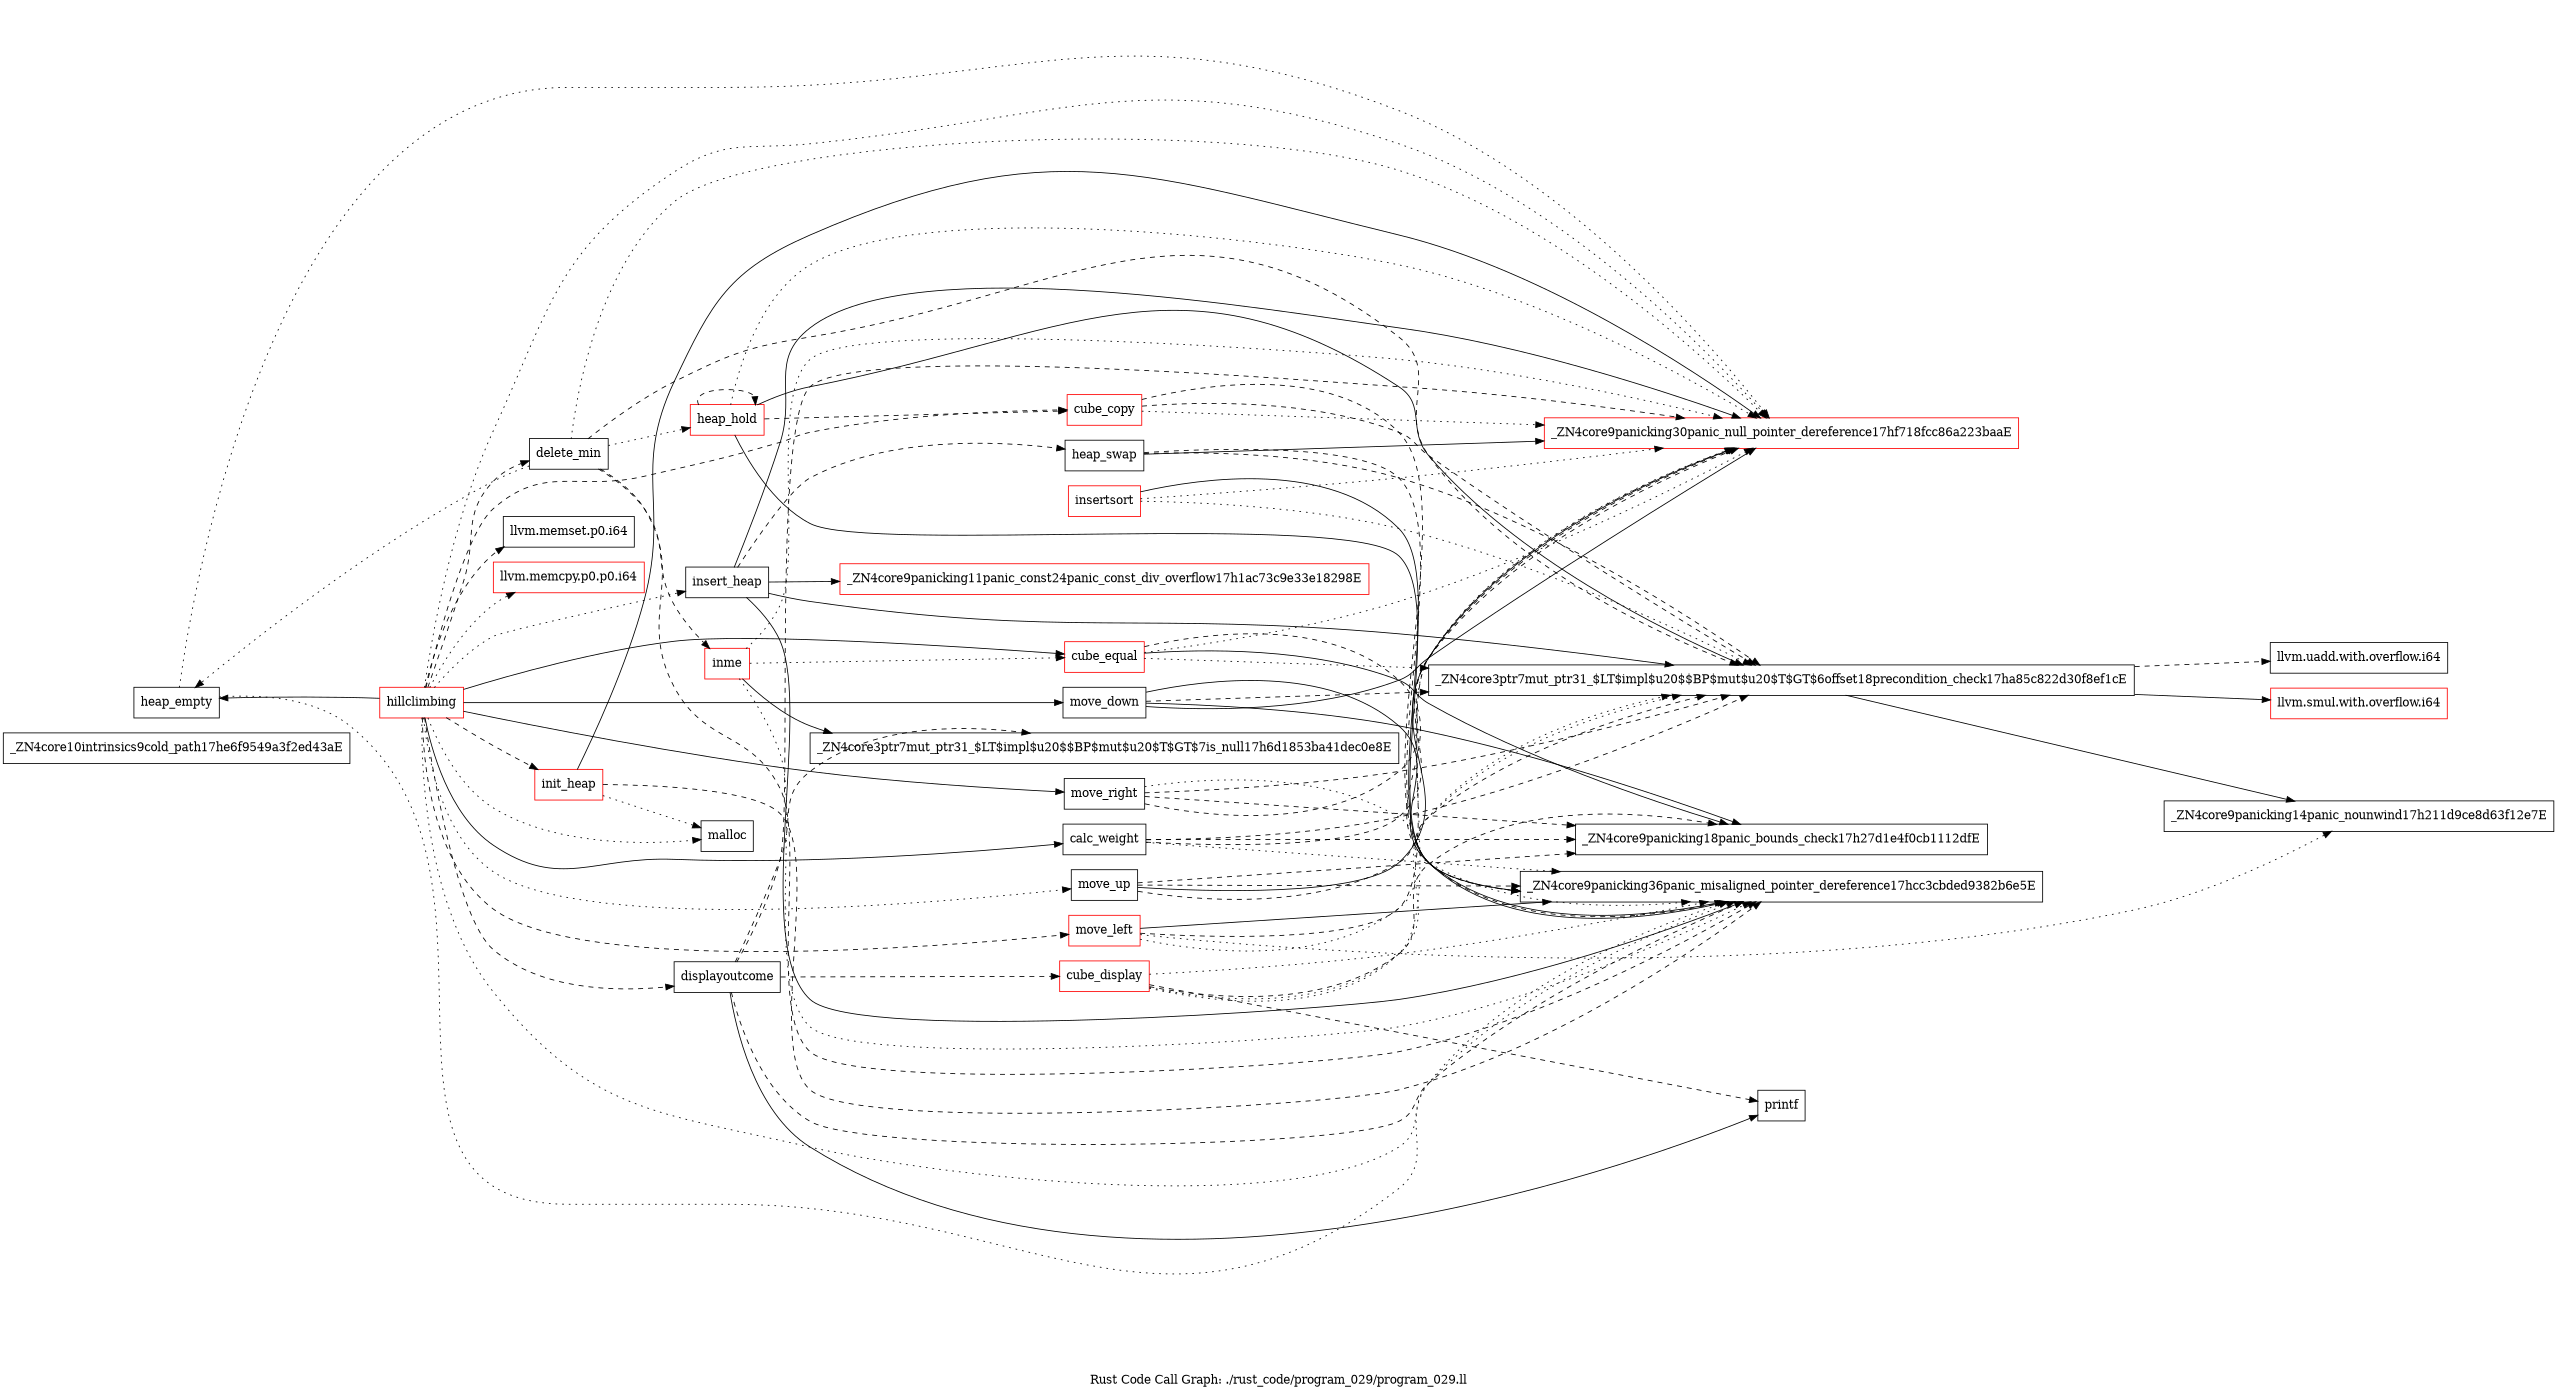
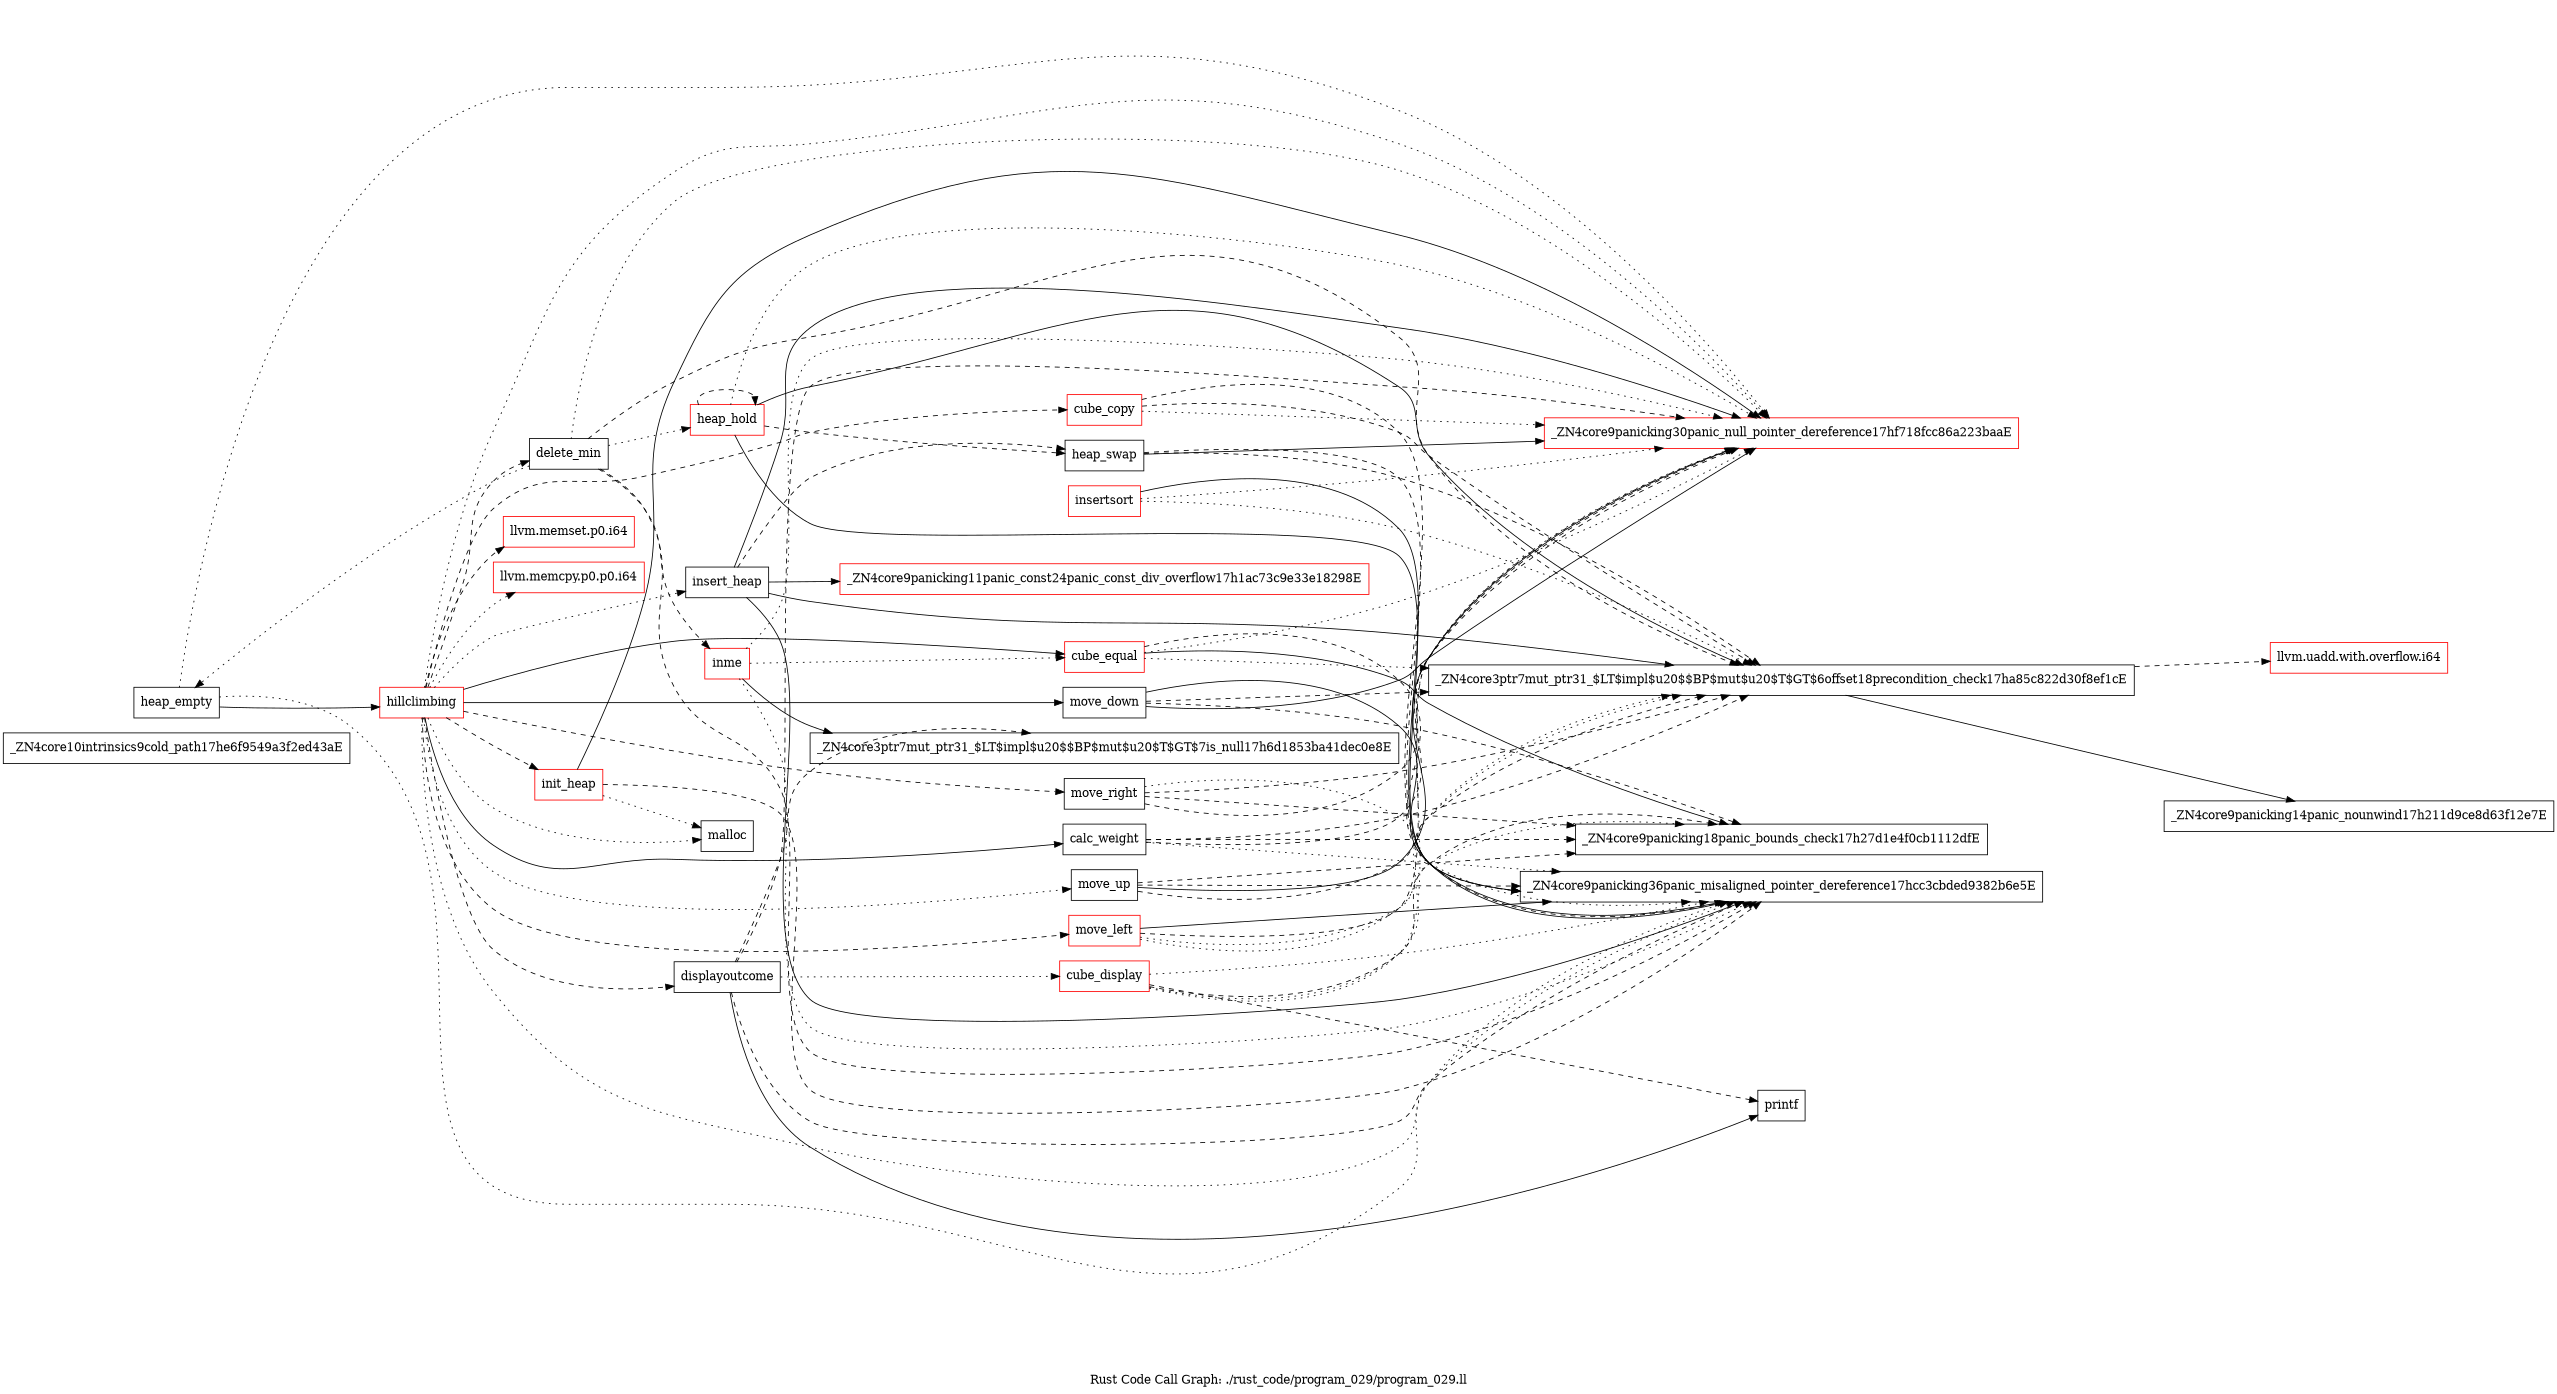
(882, 416) -> (910, 442)
(569, 532) -> (569, 532)
(2359, 658) -> (2359, 658)
(304, 697) -> (295, 708)
(2359, 703) -> none
(1445, 735) -> (1445, 735)
(743, 762) -> (743, 762)
(1741, 954) -> (1297, 941)
(916, 977) -> (916, 977)
